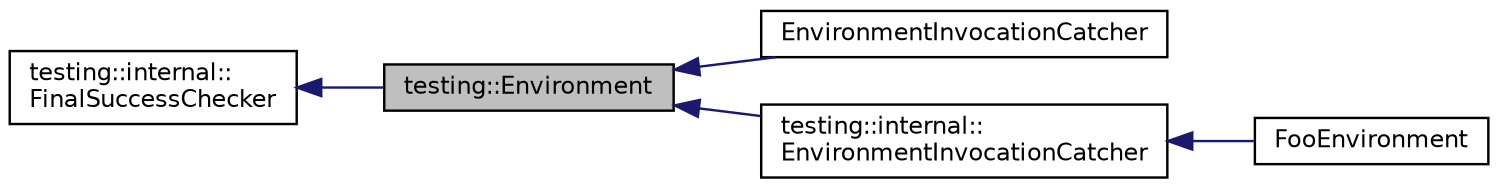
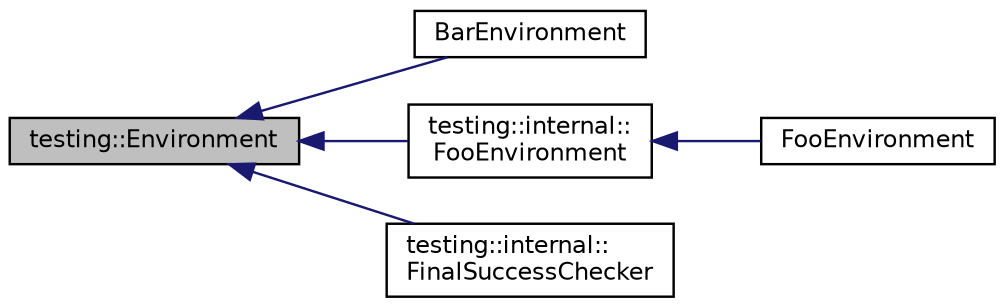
(964, 34) -> (530, 34)
(353, 88) -> (333, 198)
(964, 141) -> (530, 141)
